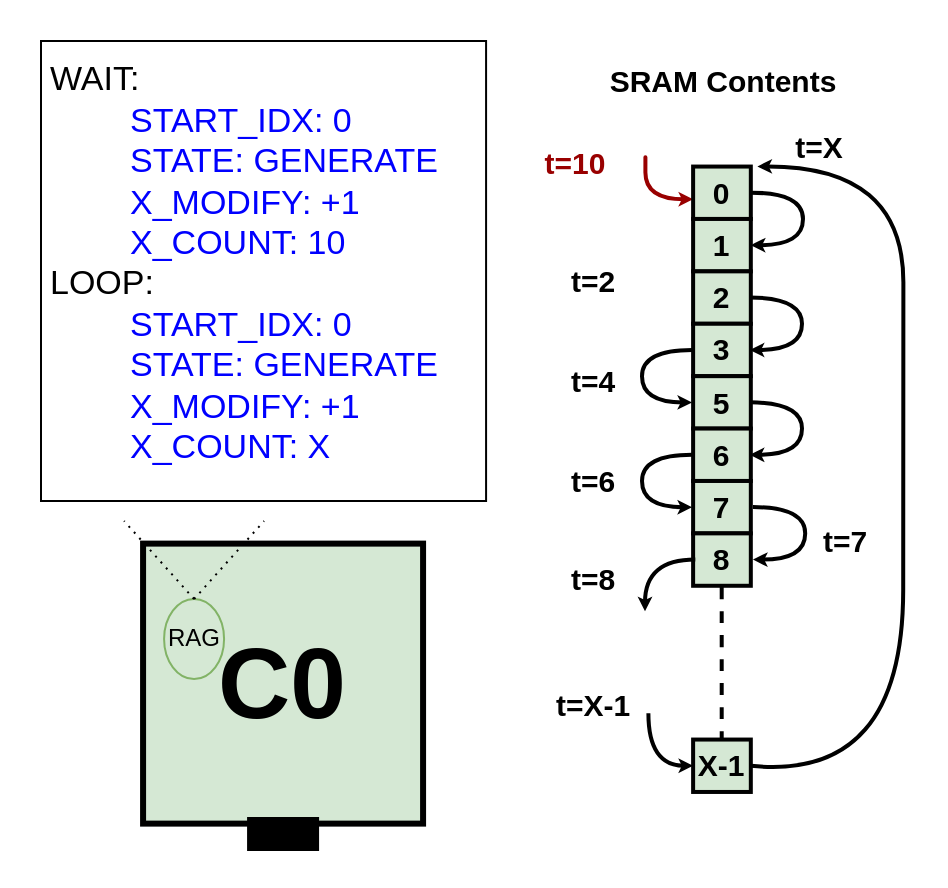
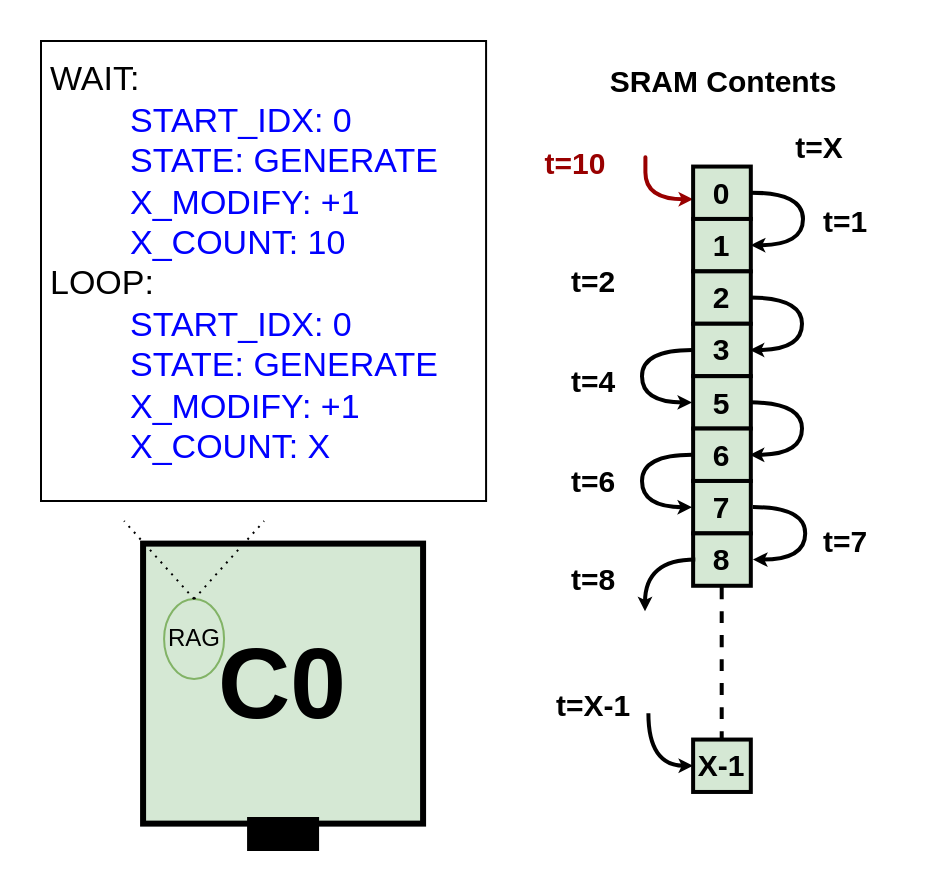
none -> (845, 221)
(903, 469) -> none
